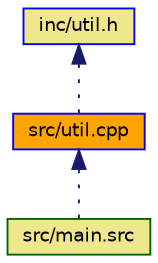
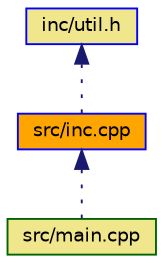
(79, 132) -> (82, 132)
(79, 237) -> (82, 237)
